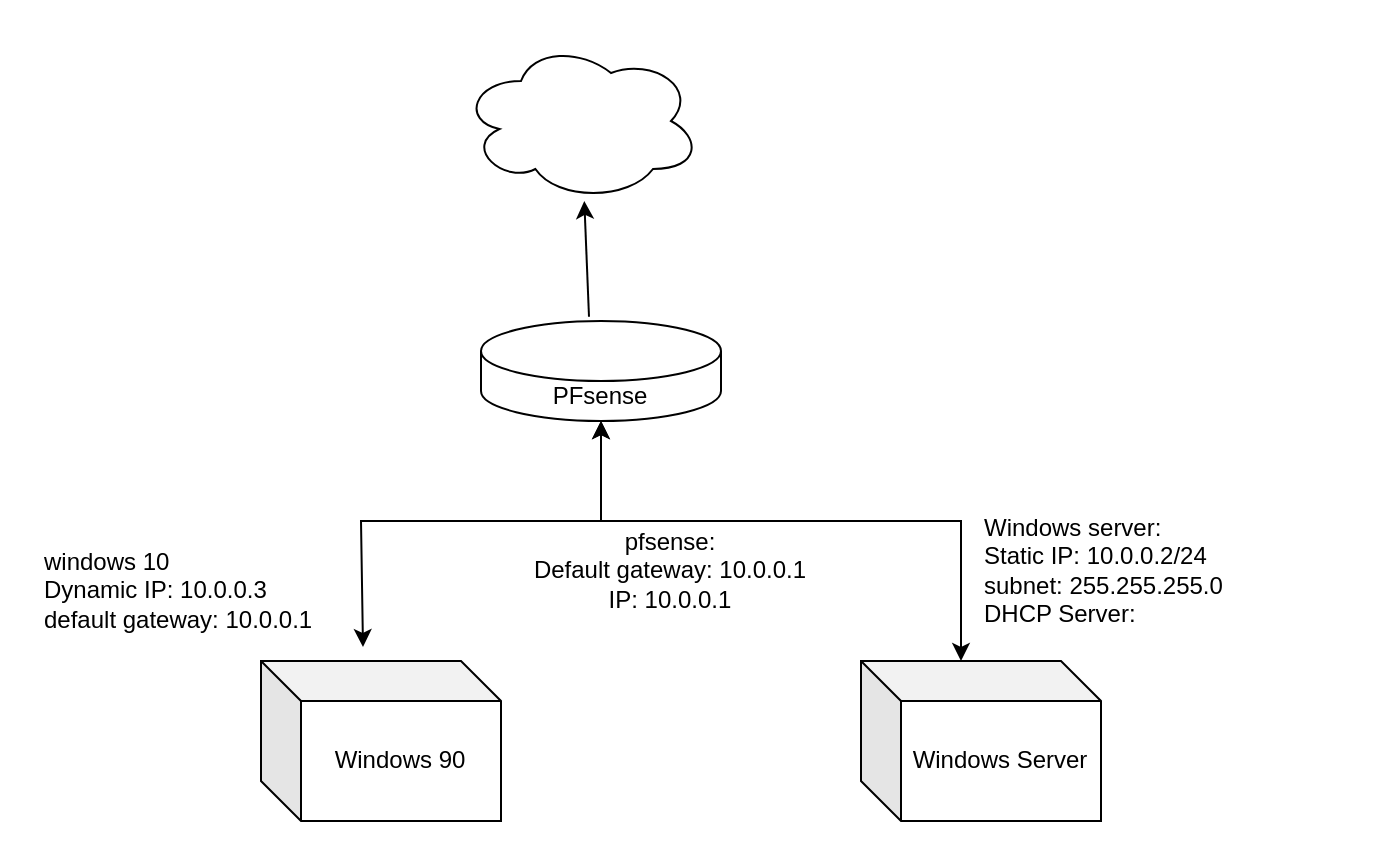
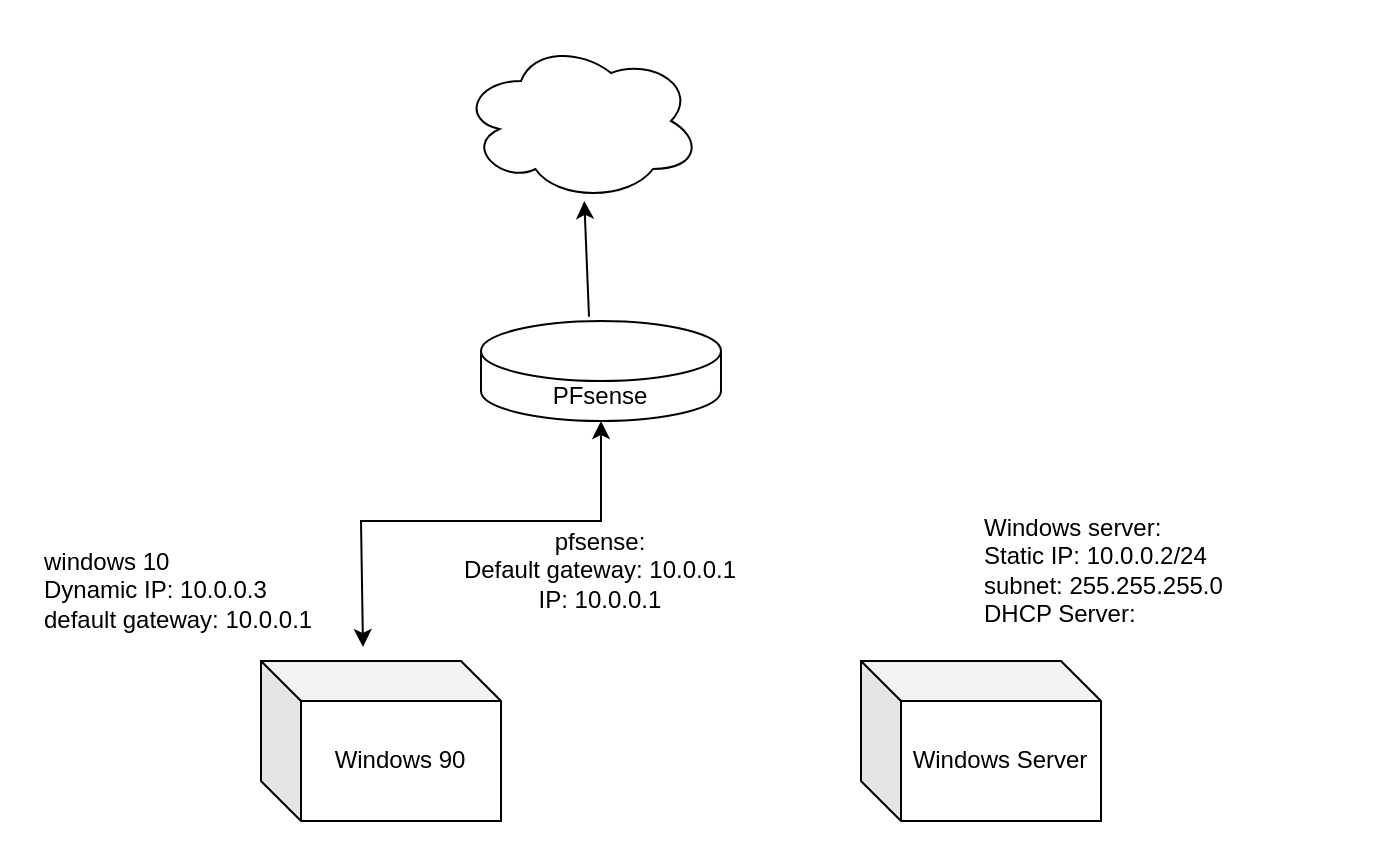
(846, 521) -> none
(671, 571) -> (601, 571)
